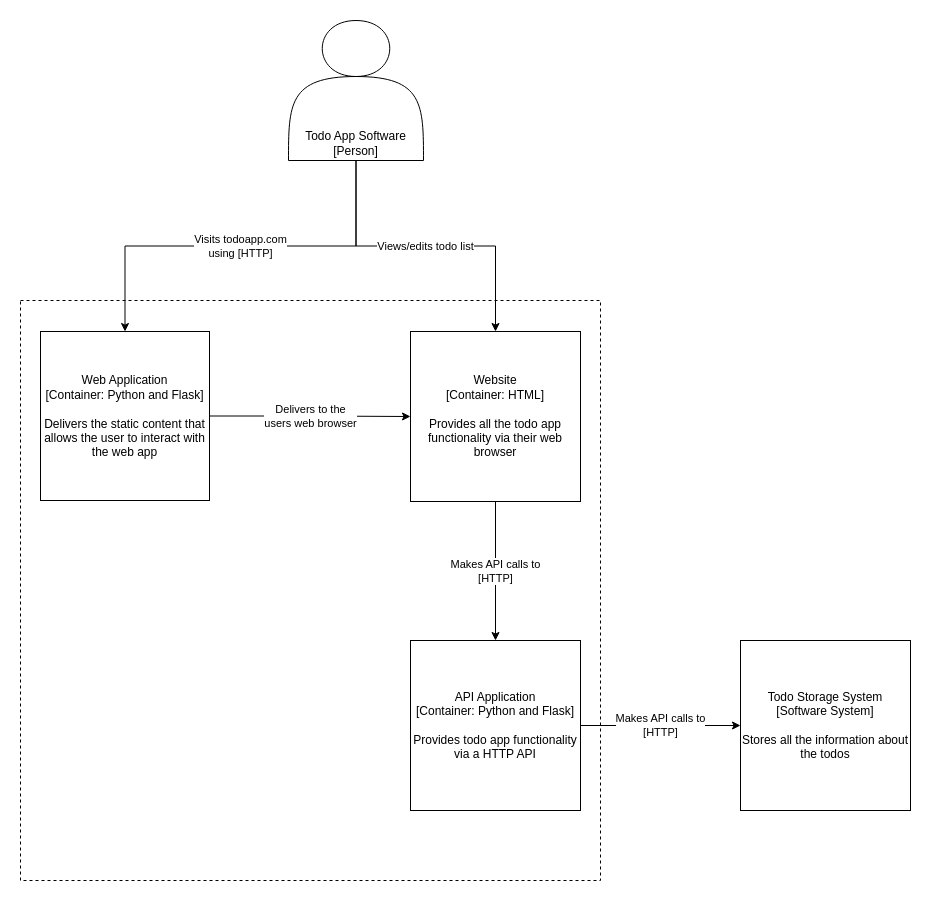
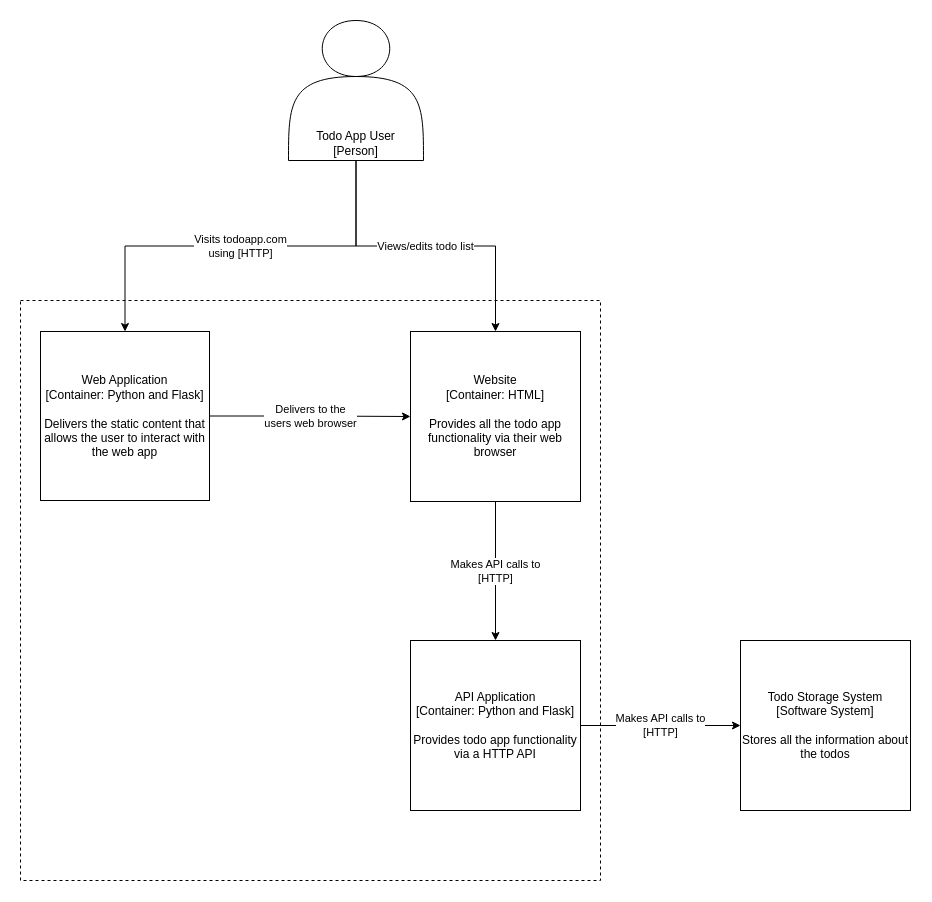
(356, 143) -> (356, 143)
